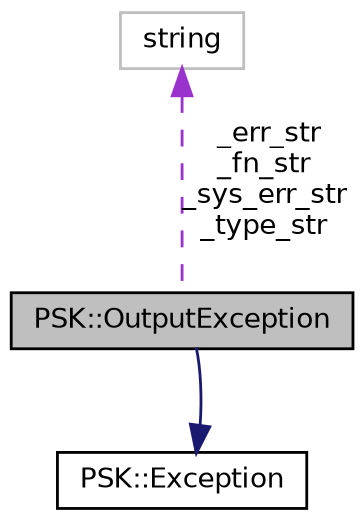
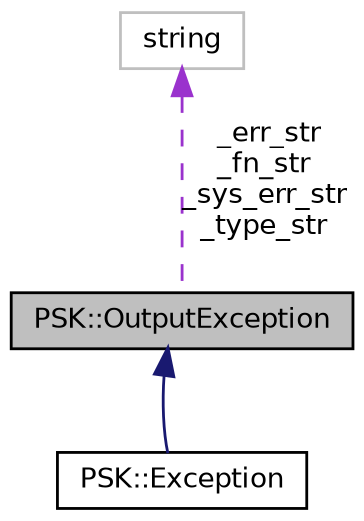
(201, 386) -> (163, 415)
